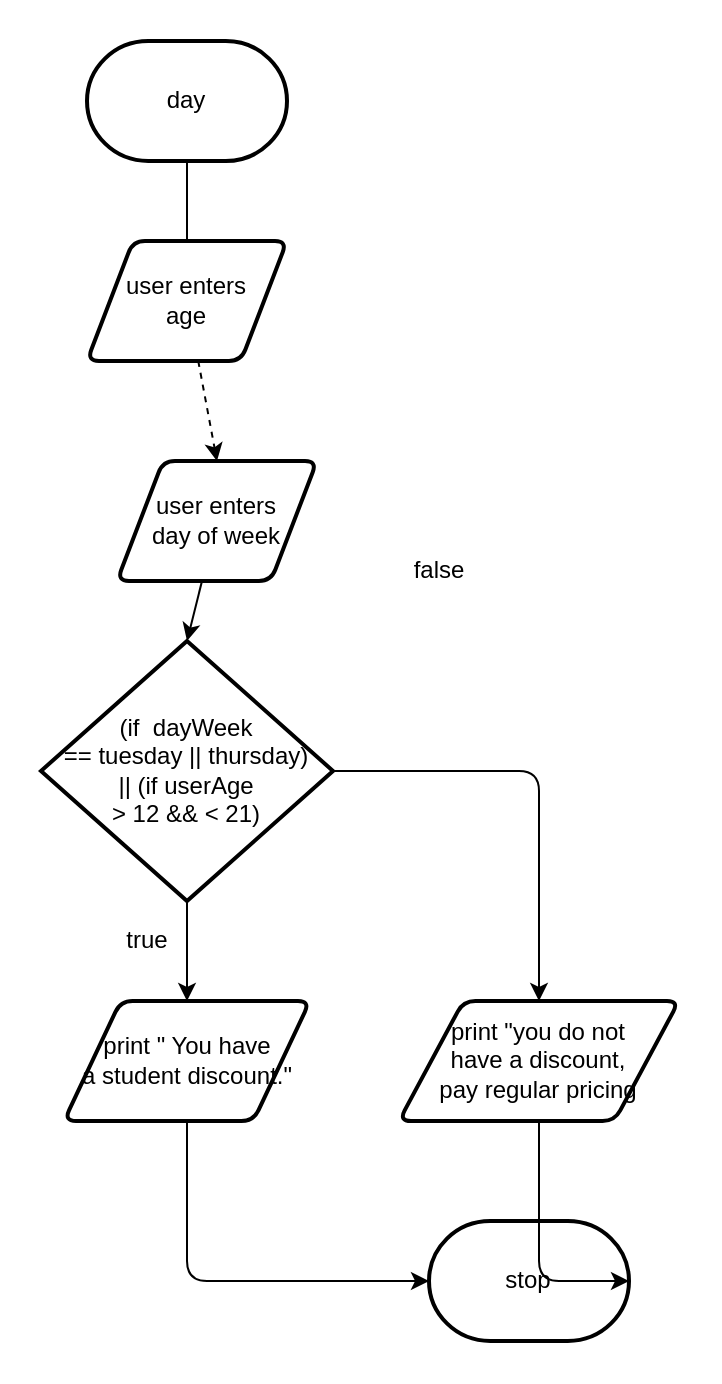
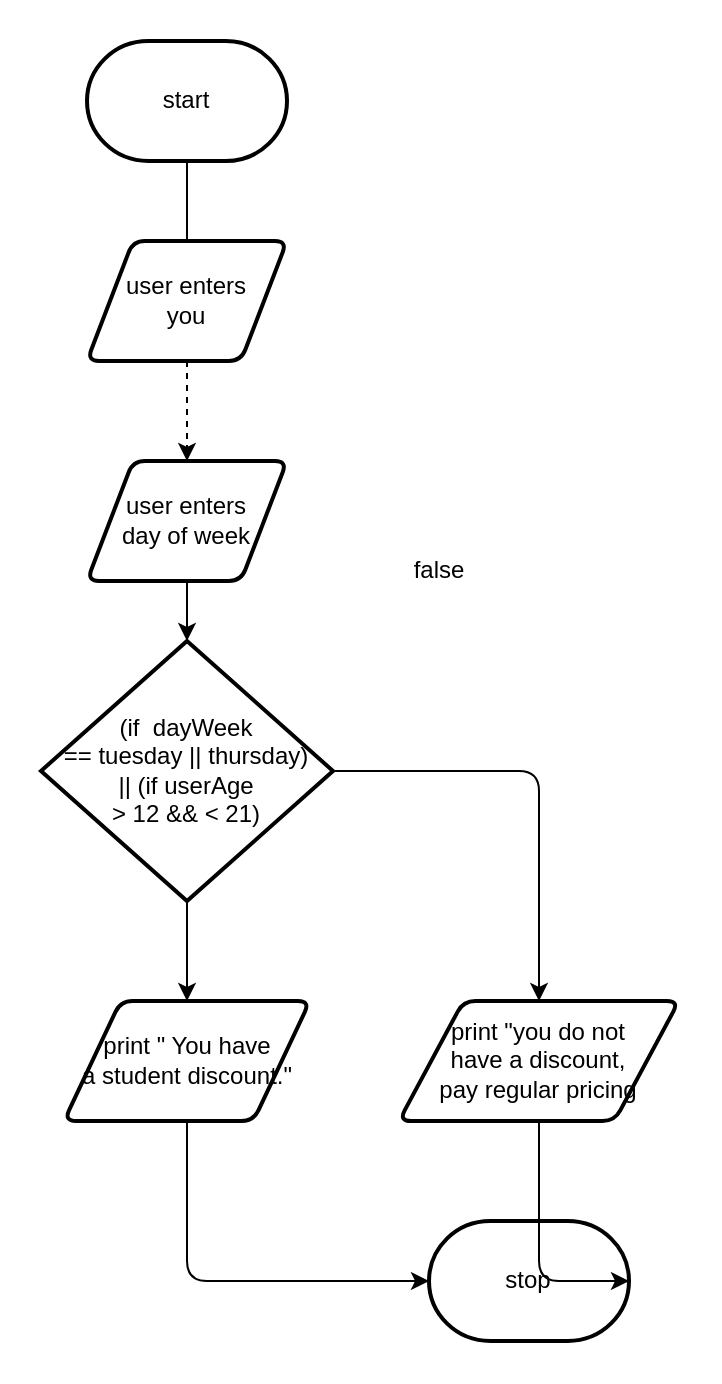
(187, 101) -> (187, 101)
(187, 301) -> (187, 301)
(217, 521) -> (187, 521)
(147, 941) -> none
